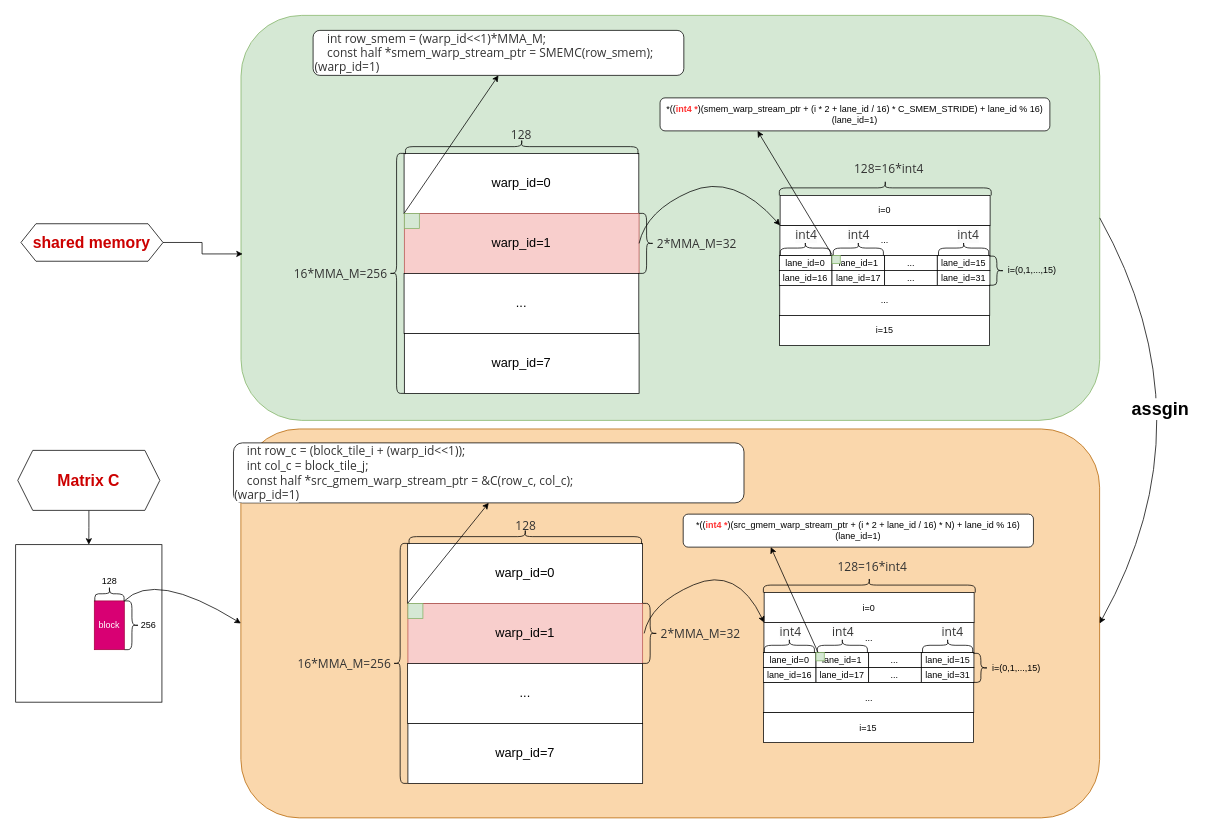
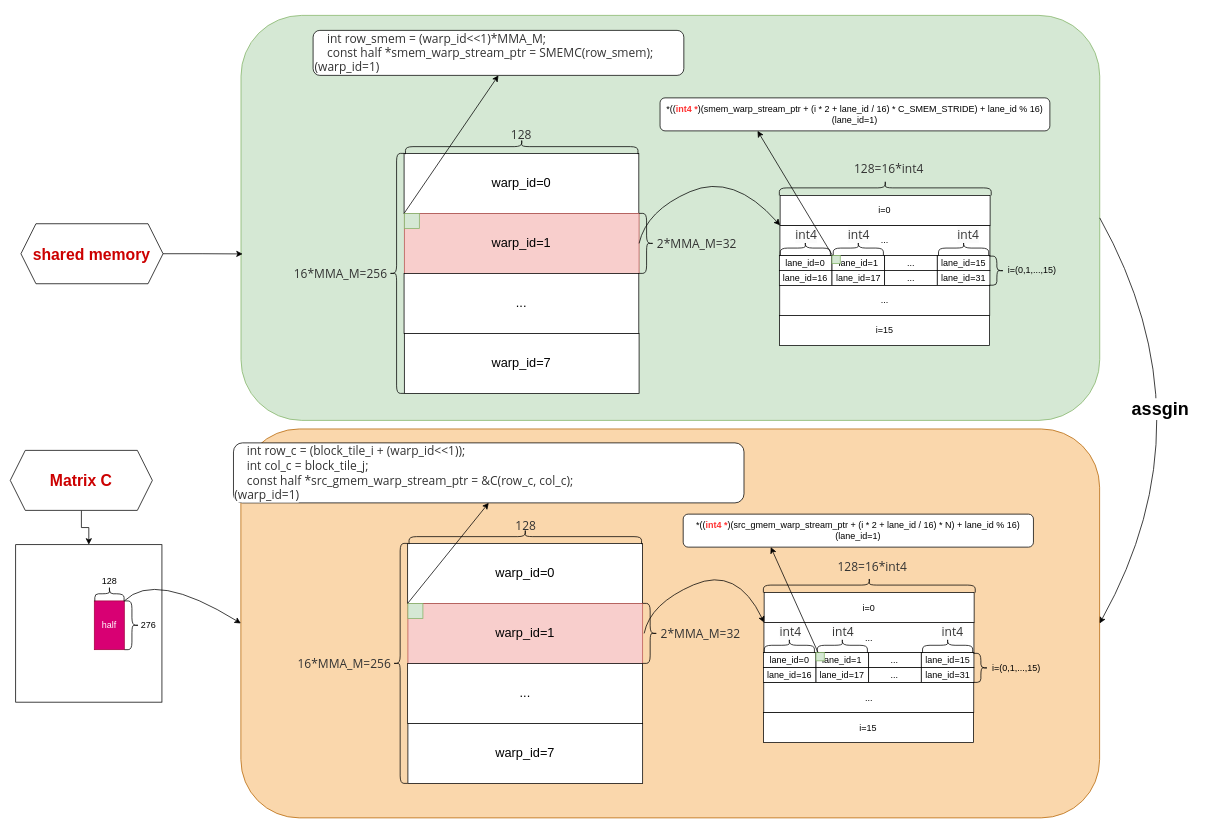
(92, 242) -> (92, 254)
(89, 480) -> (81, 480)
(109, 625) -> (109, 625)
(149, 625) -> (149, 625)
